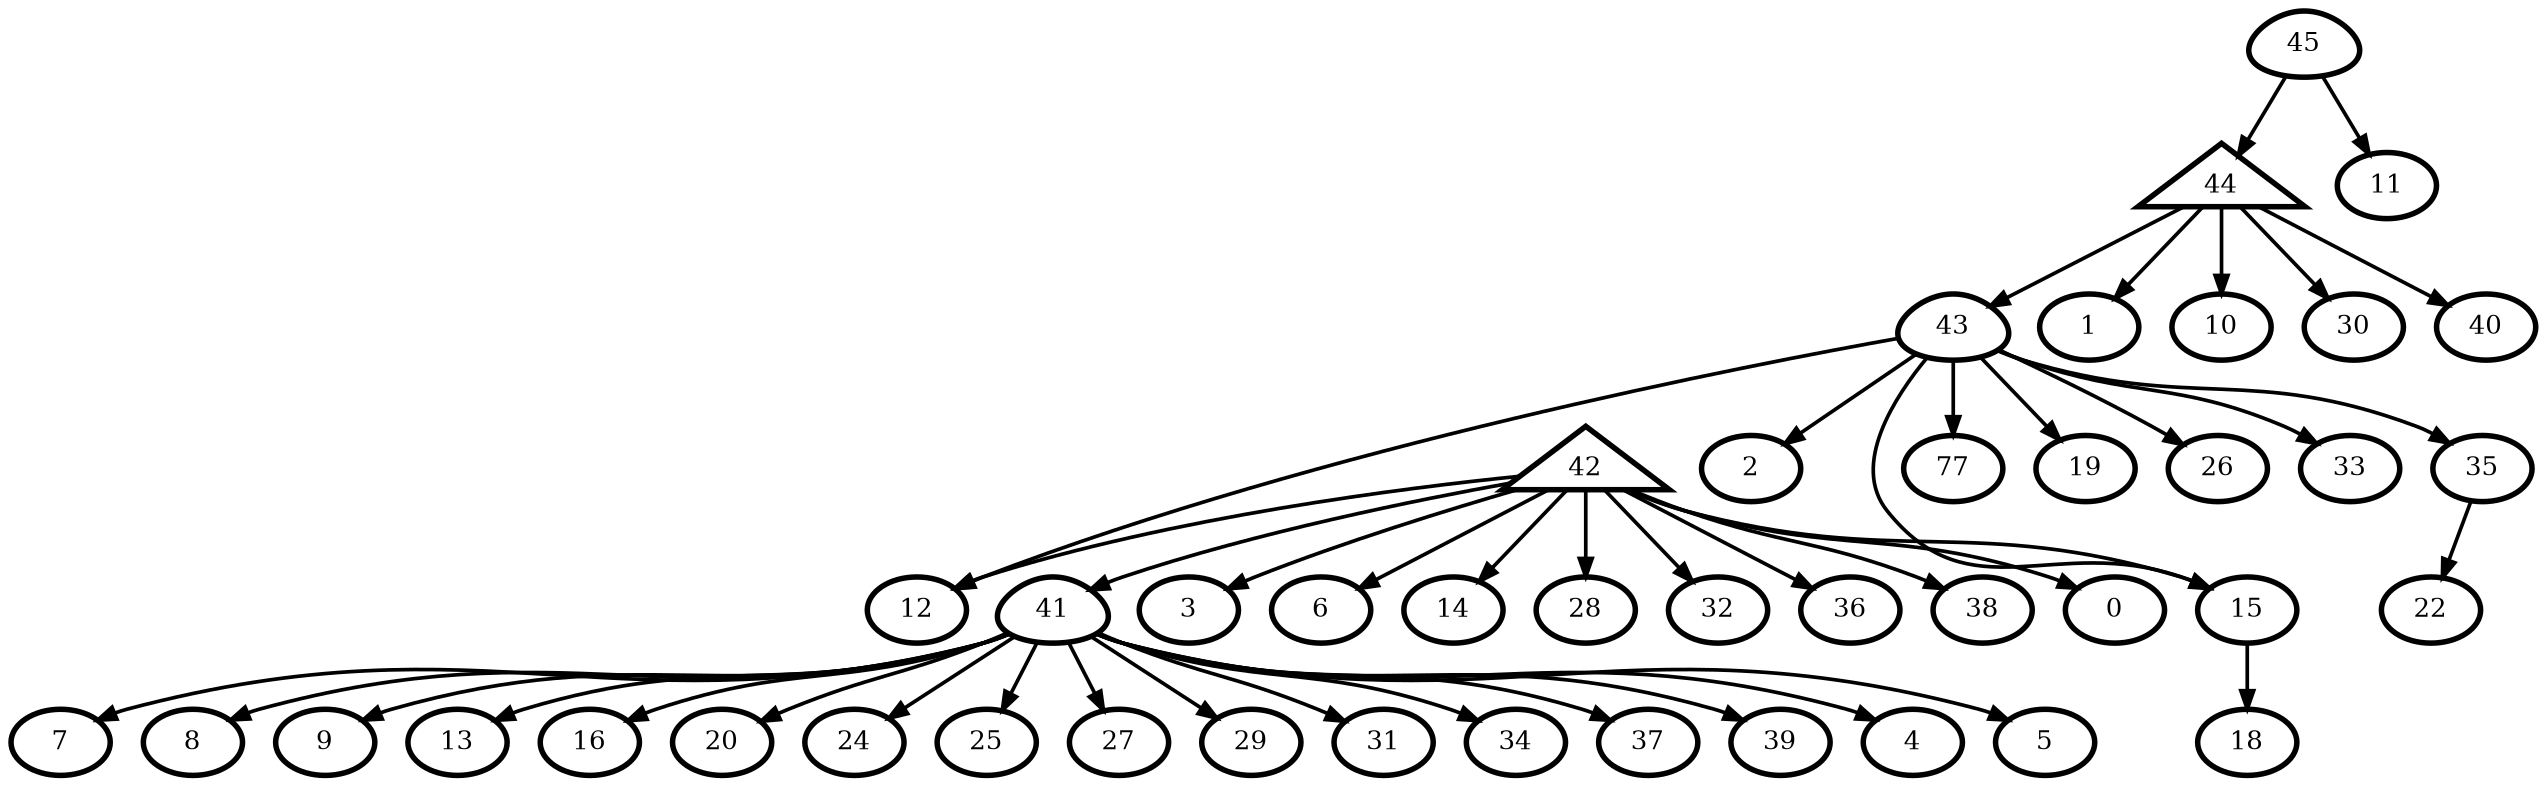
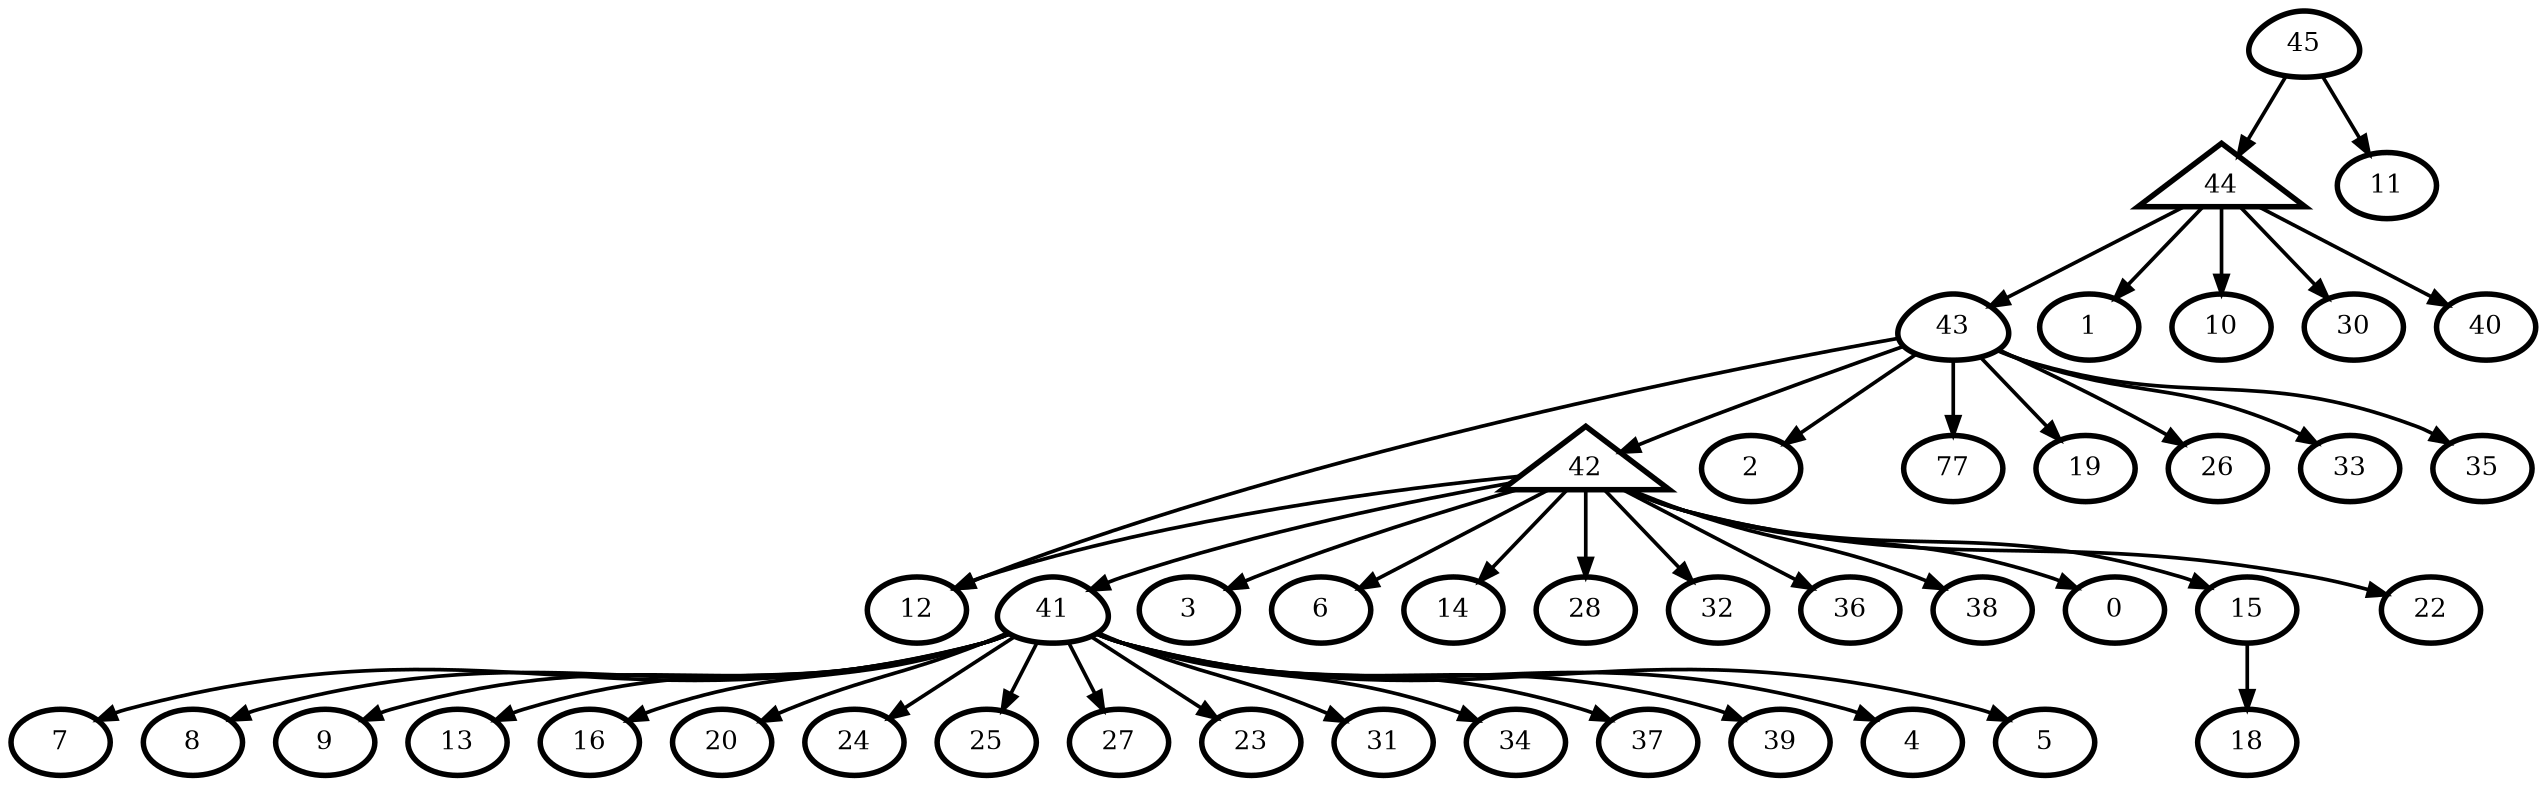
(1898, 521) -> (1771, 394)
(2460, 530) -> (2146, 556)
(1251, 742) -> (1251, 742)
